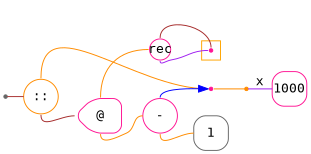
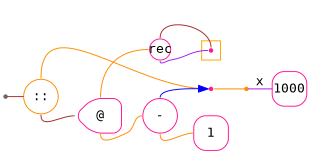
(211, 133) -> (211, 133)
